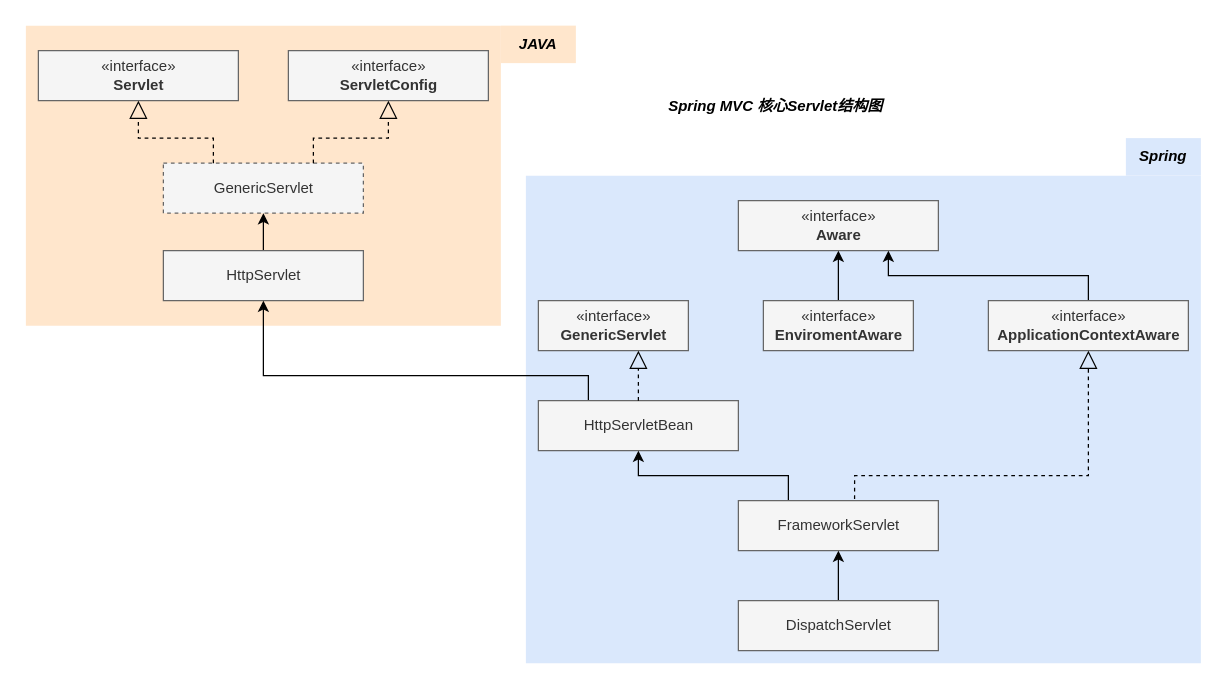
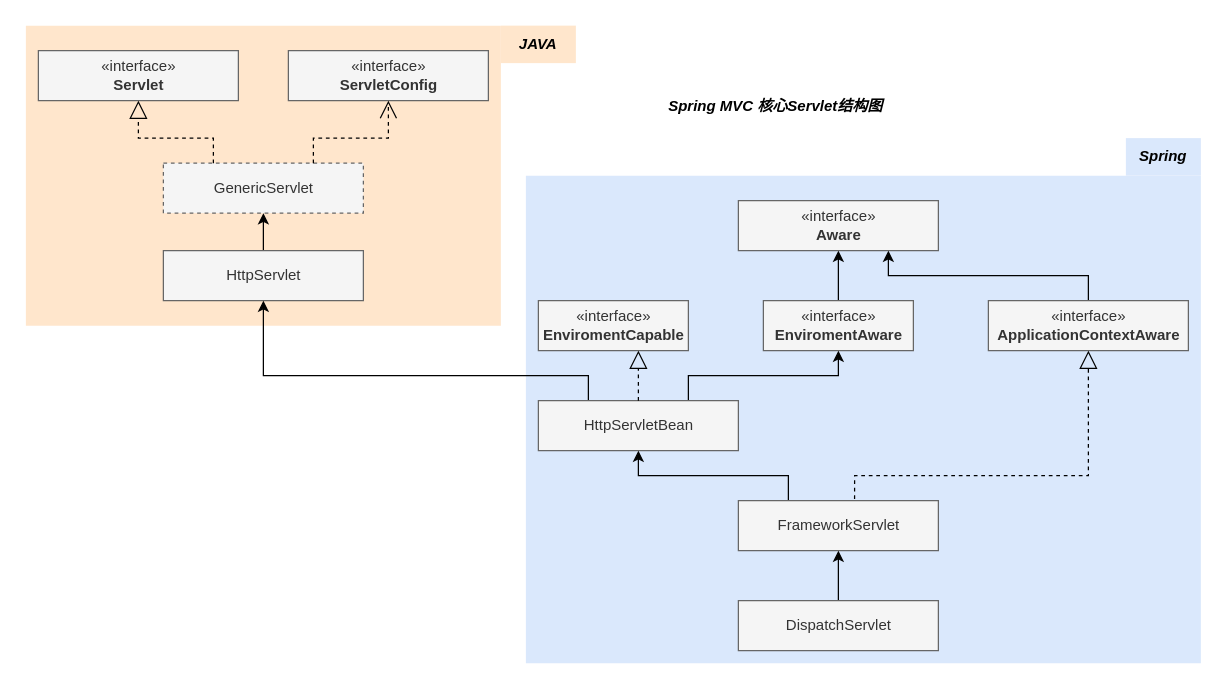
(388, 119) -> (388, 113)
(614, 326) -> (614, 326)
none -> (759, 376)
